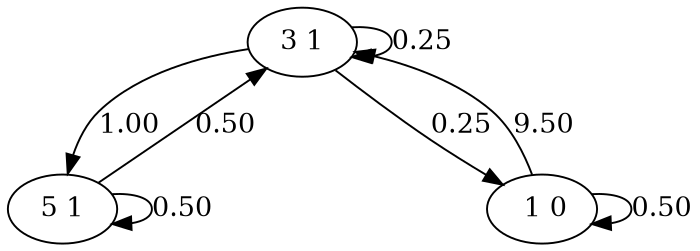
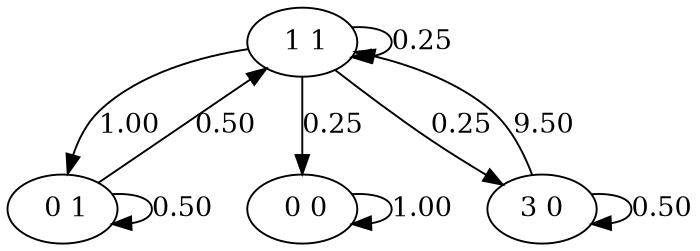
(302, 42) -> (302, 42)
(63, 209) -> (63, 209)
none -> (302, 209)
(542, 209) -> (542, 209)
